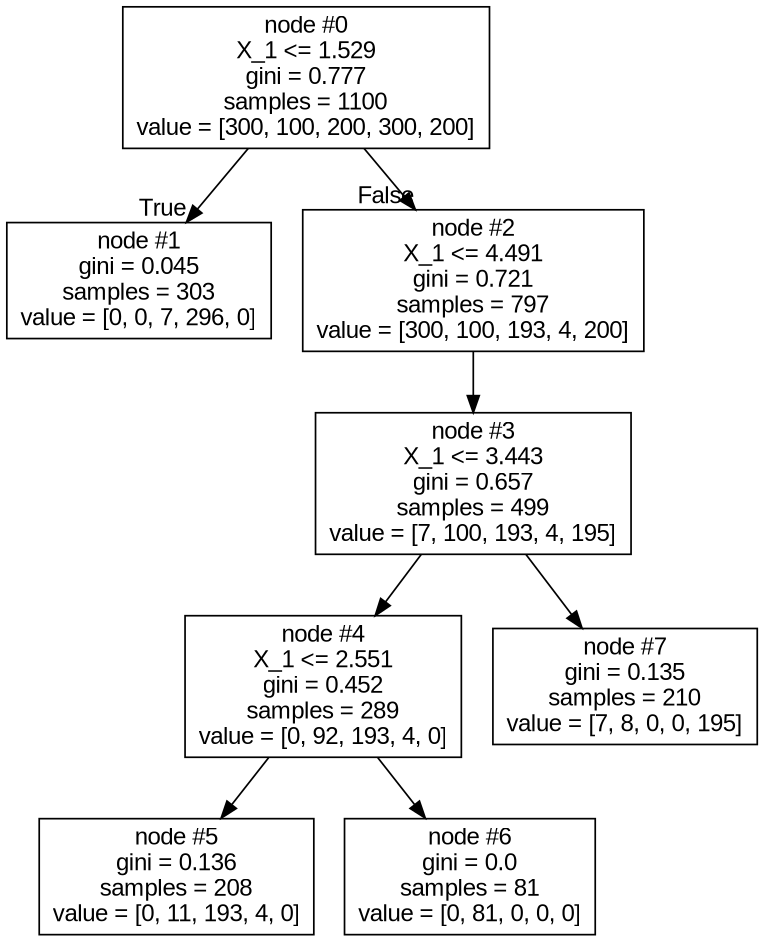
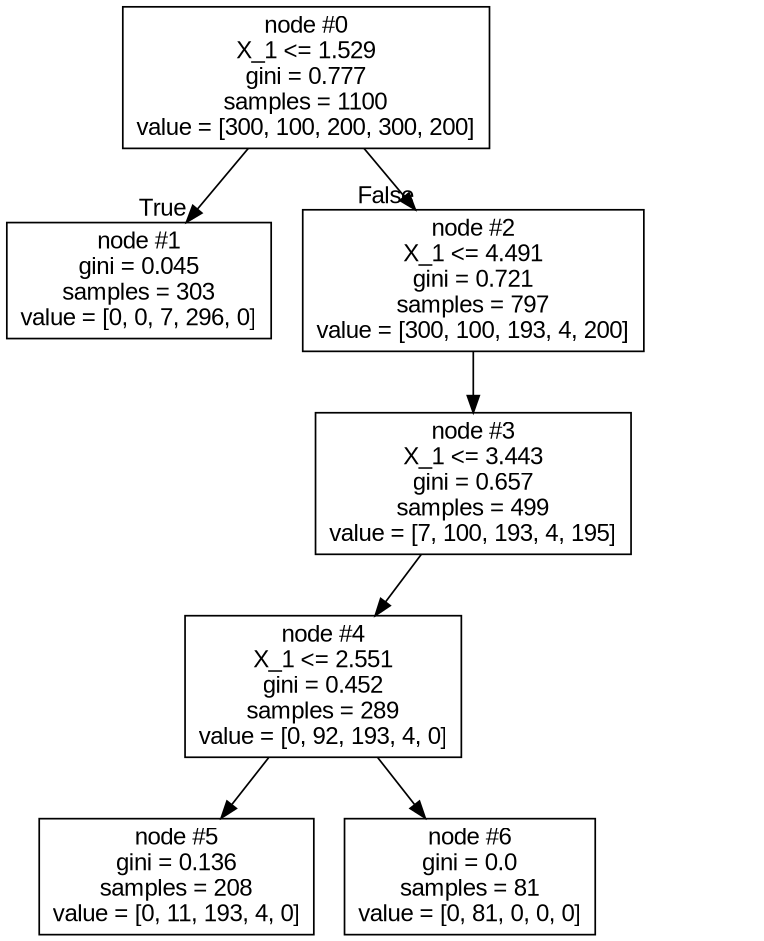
(625, 686) -> none
